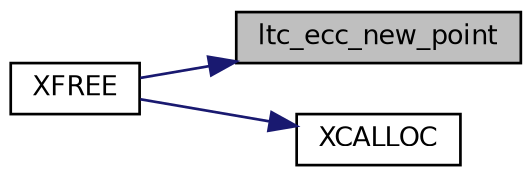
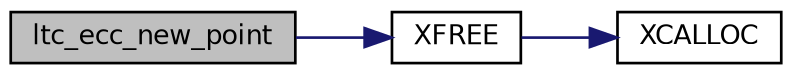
(175, 72) -> (330, 38)
